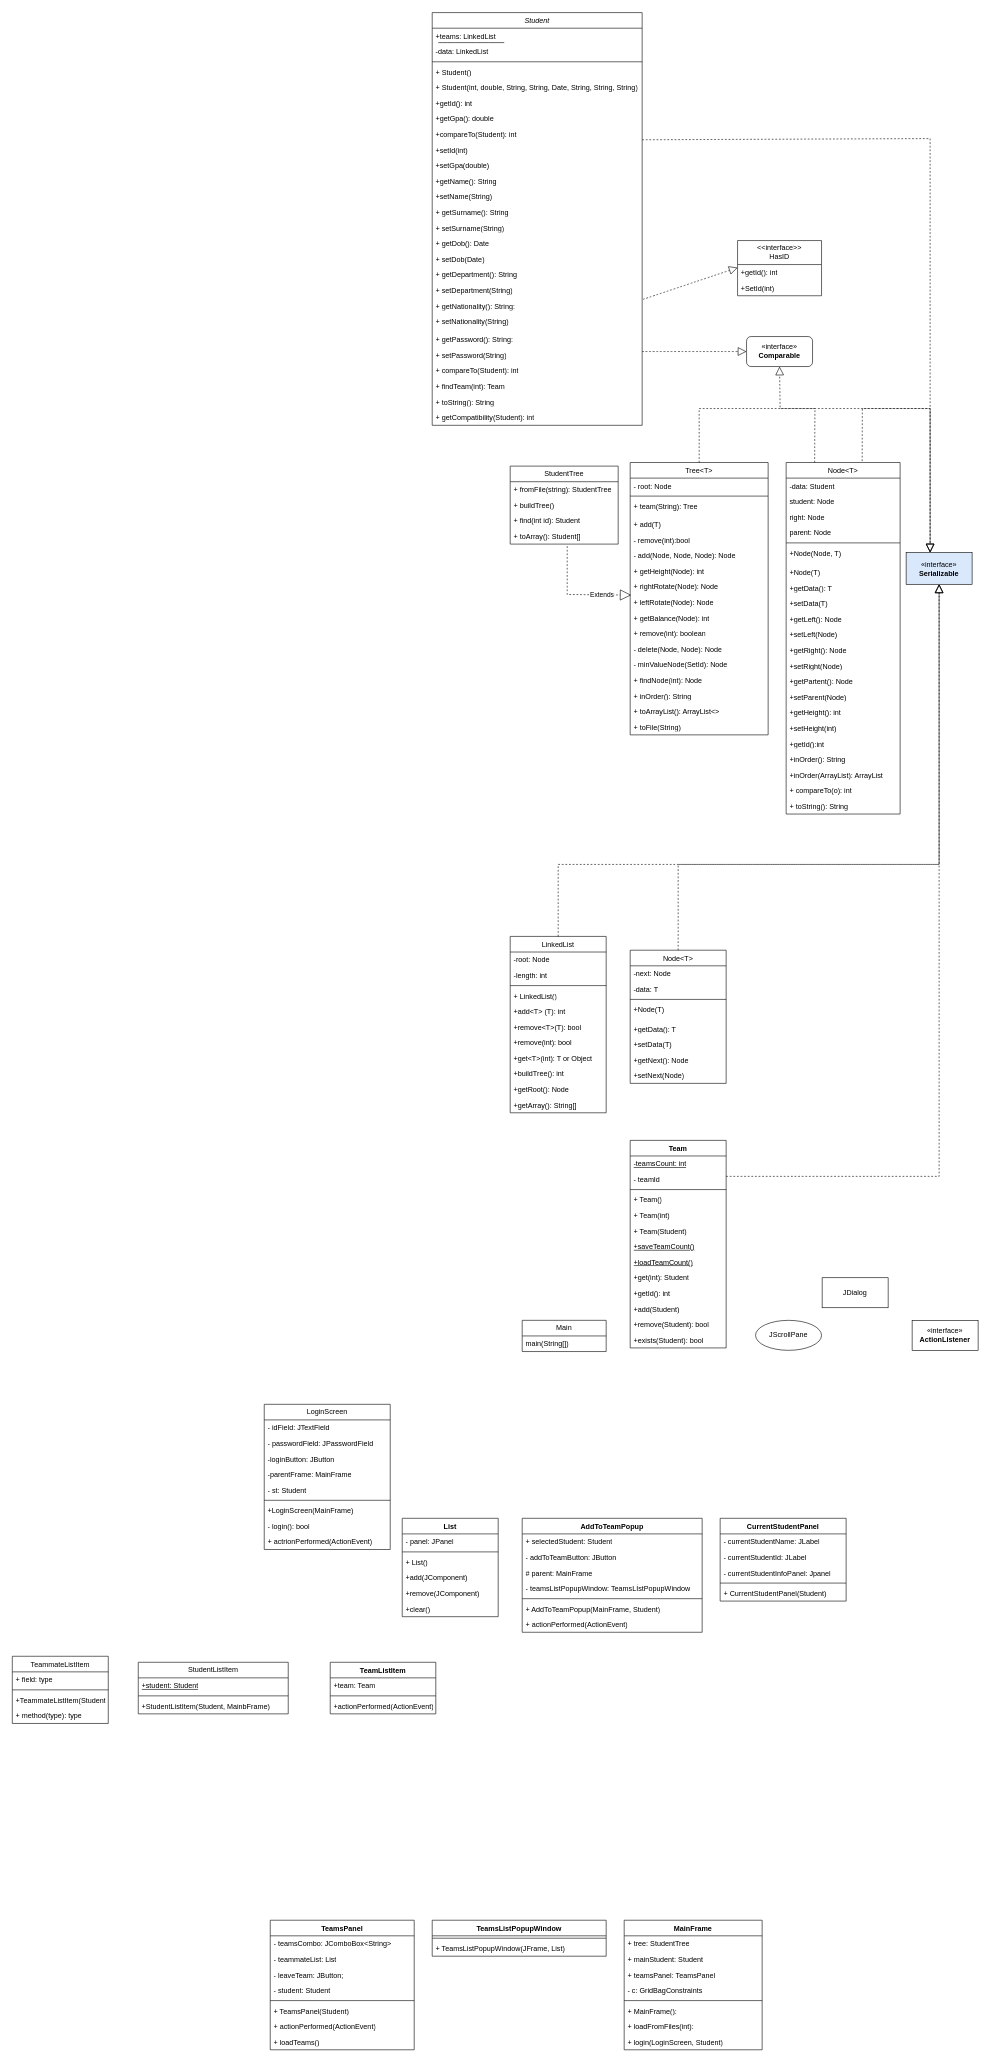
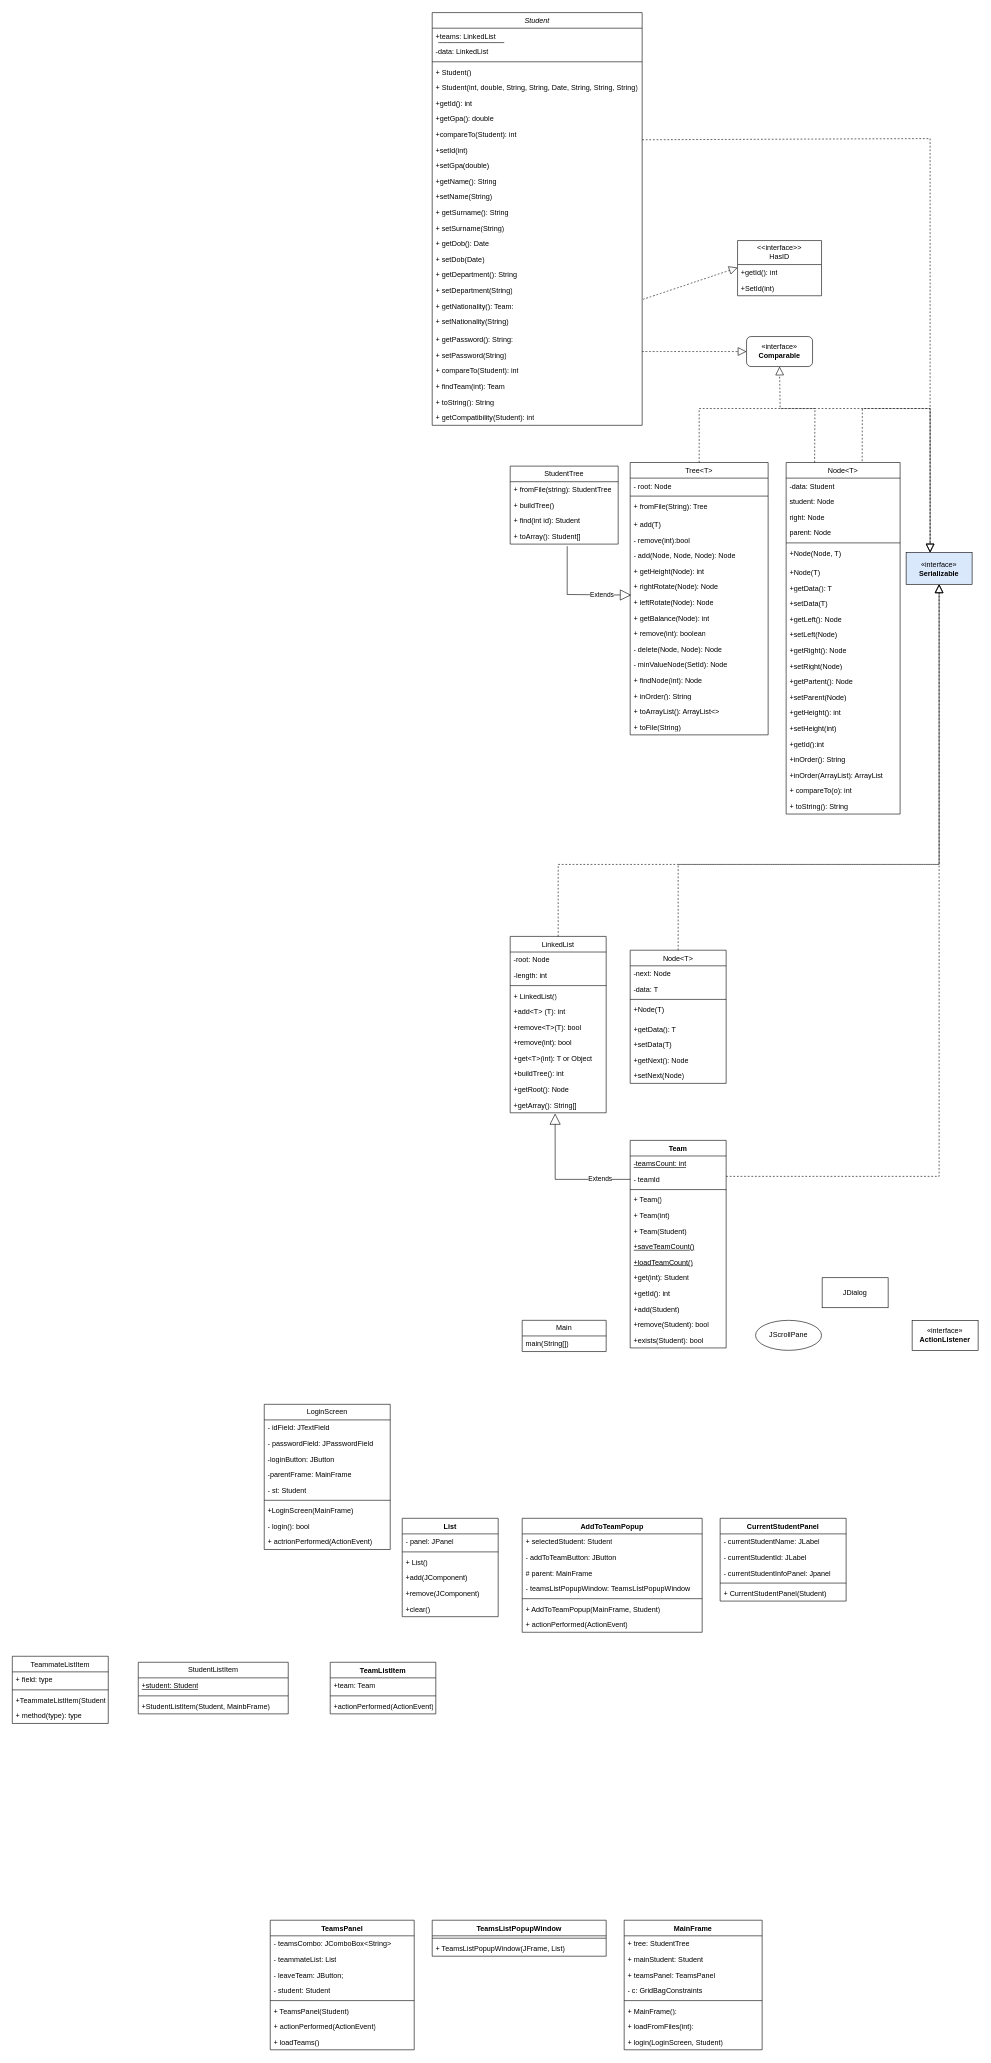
(483, 306) -> (480, 306)
(670, 506) -> (676, 506)
(567, 582) -> (567, 582)
none -> (564, 1179)
